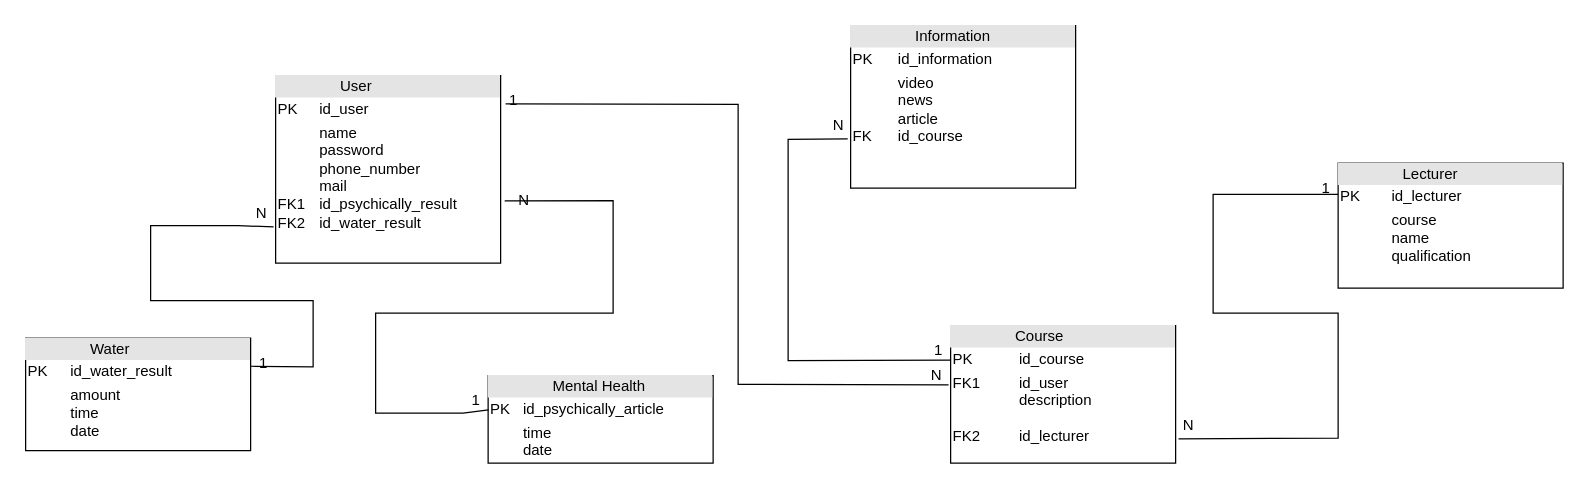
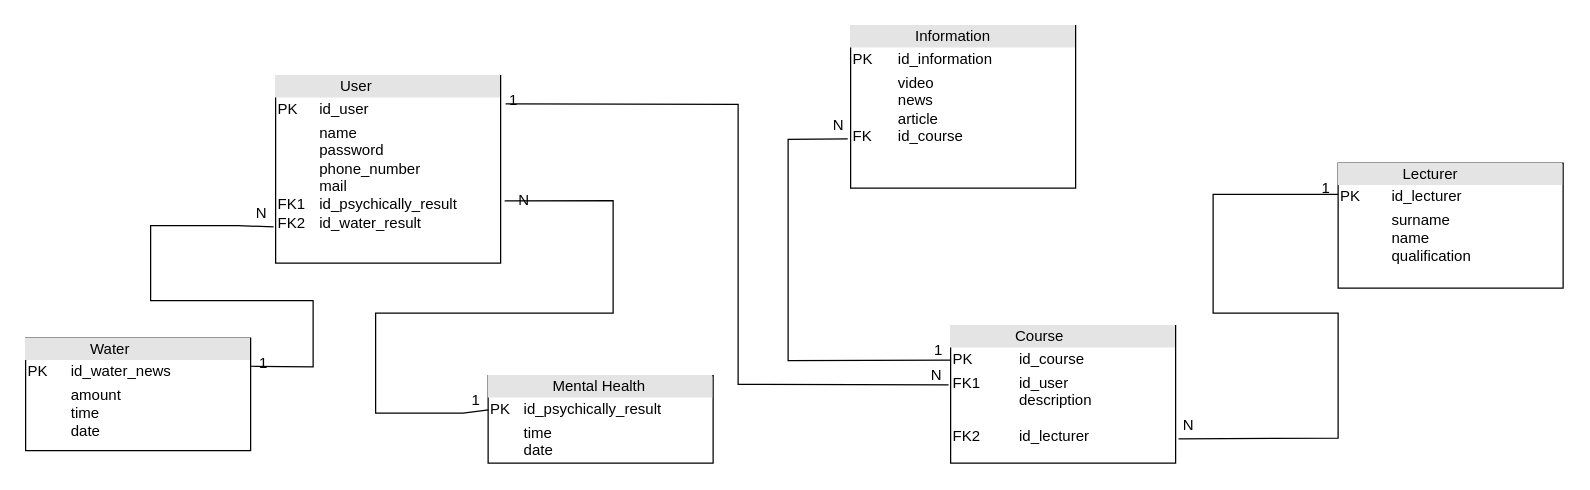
(1389, 208) -> (1389, 208)
(93, 383) -> (87, 383)
(577, 412) -> (575, 412)
